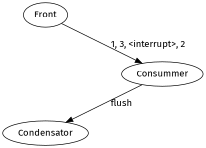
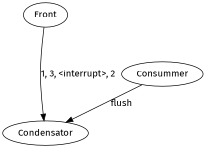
(99, 42) -> (40, 71)
